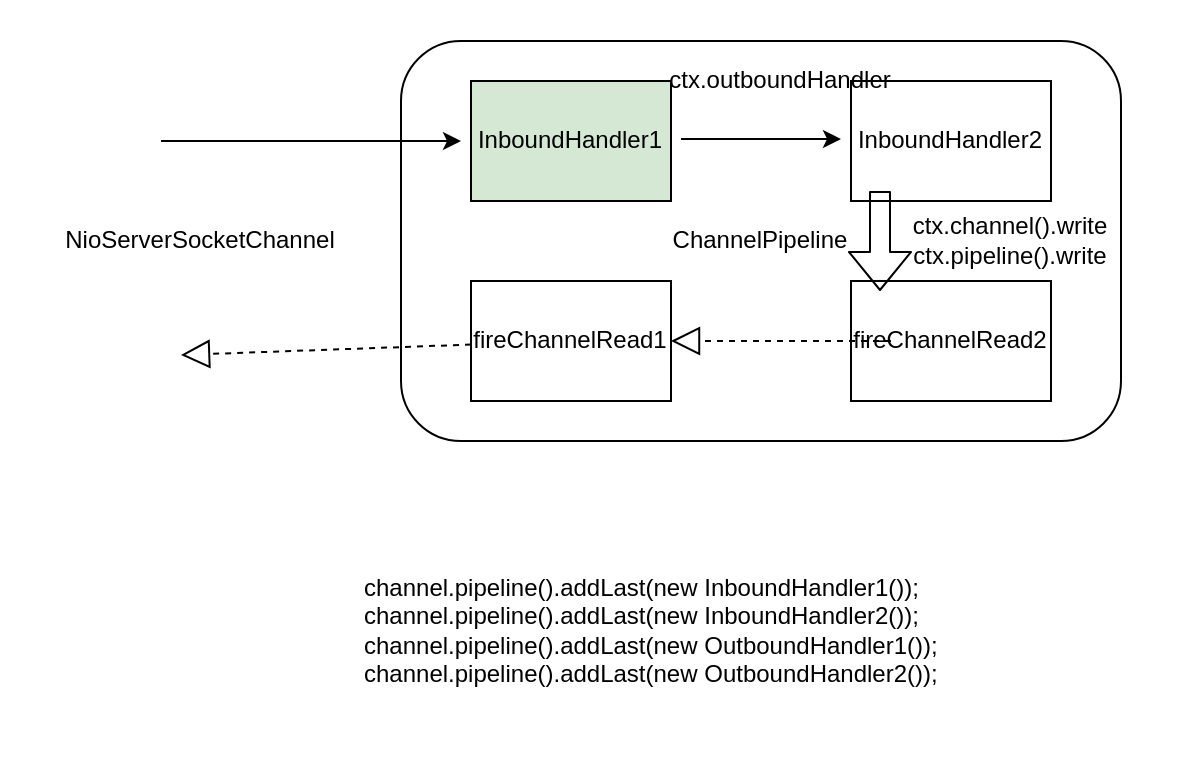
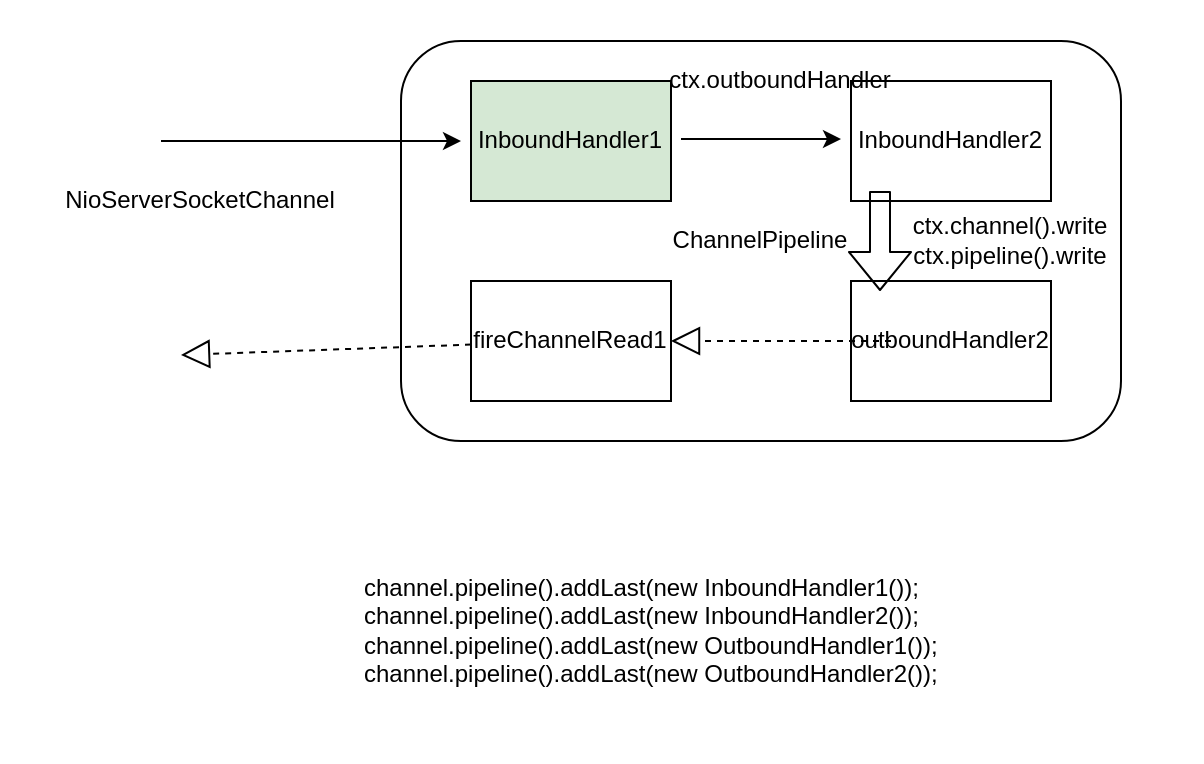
(201, 241) -> (201, 201)
(951, 341) -> (951, 341)
